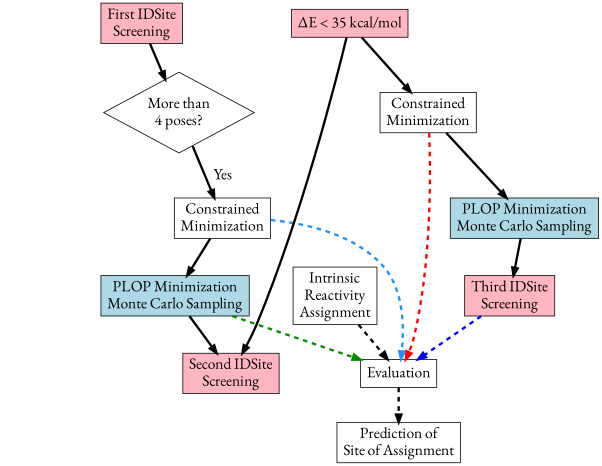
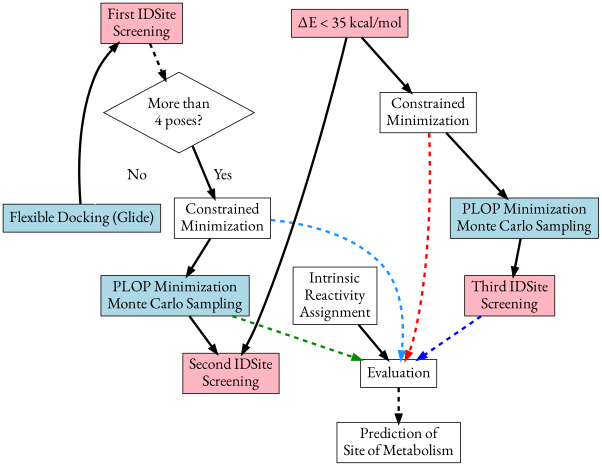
(156, 58) -> (156, 58)
none -> (82, 218)
(371, 339) -> (371, 339)
(399, 443) -> (399, 443)
